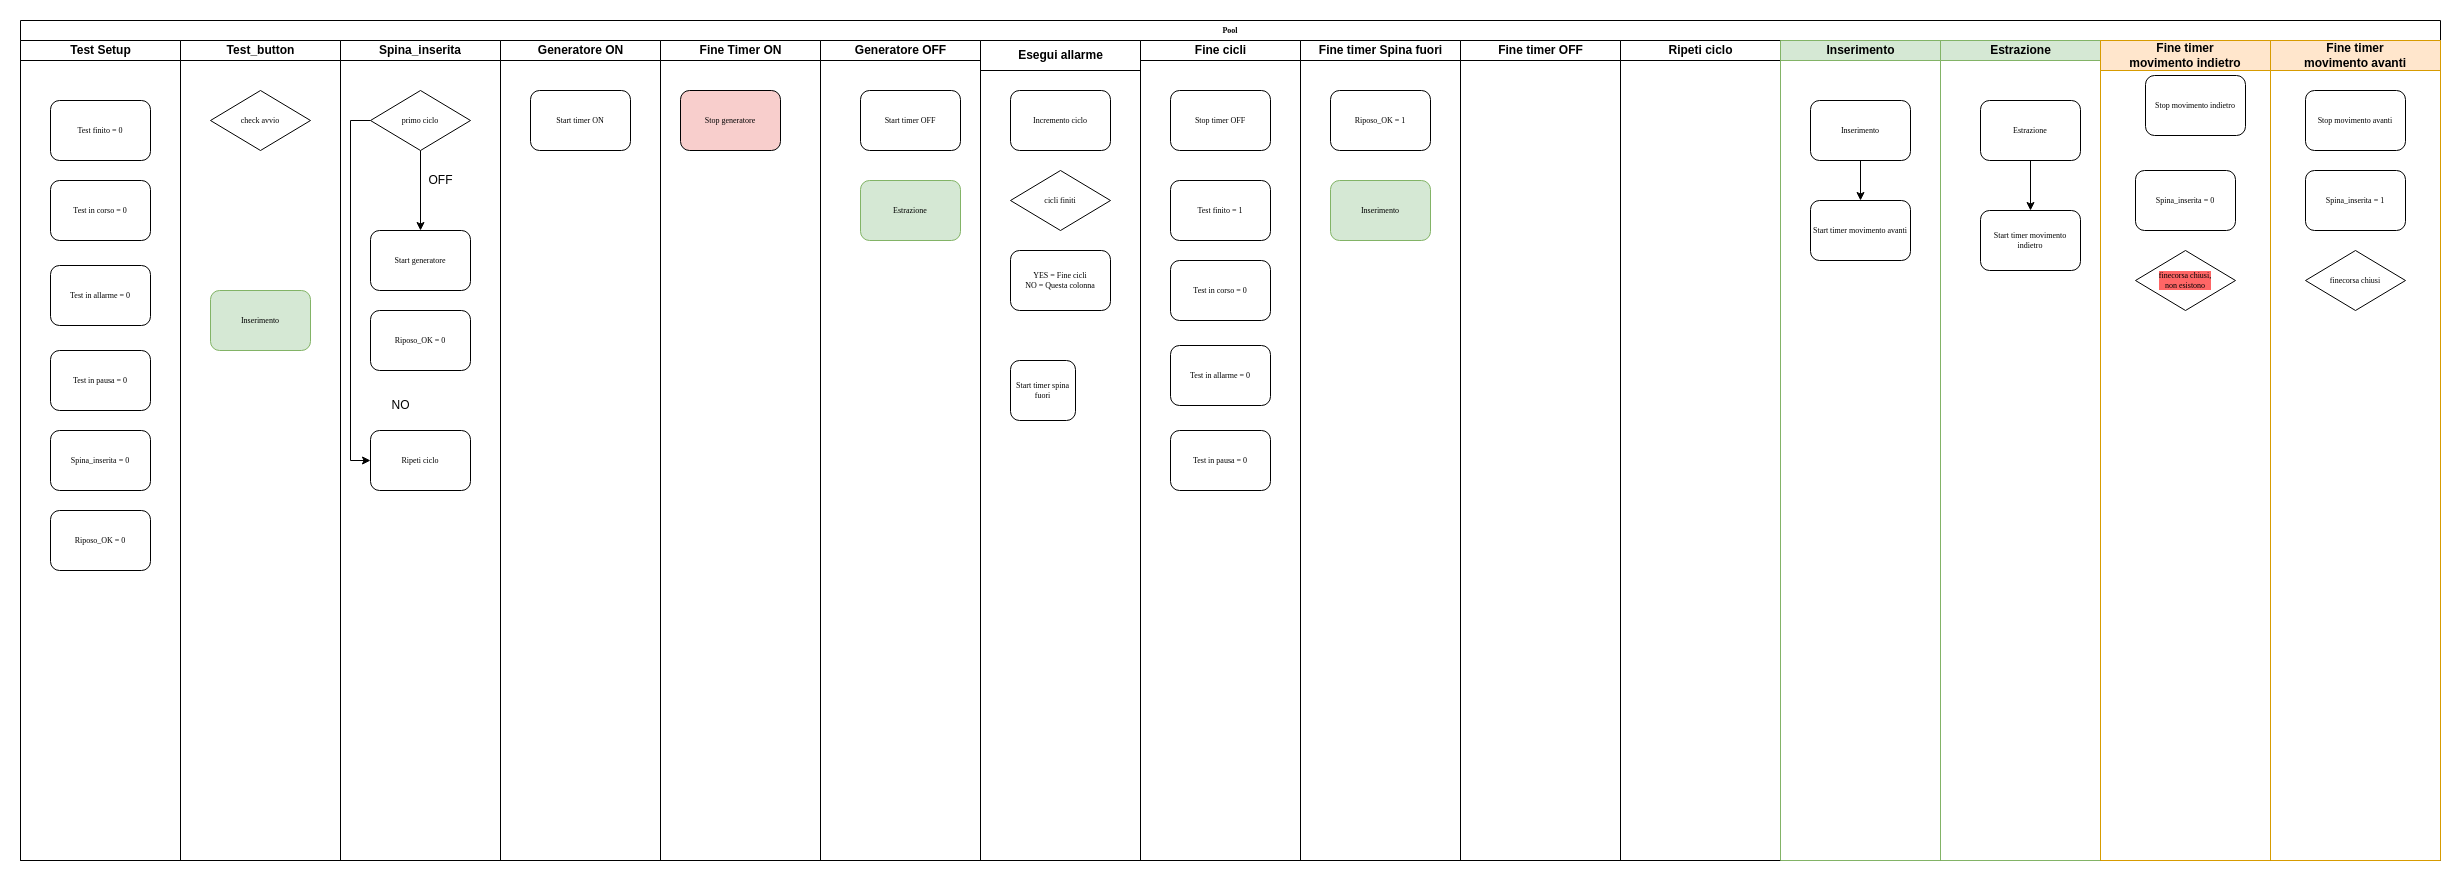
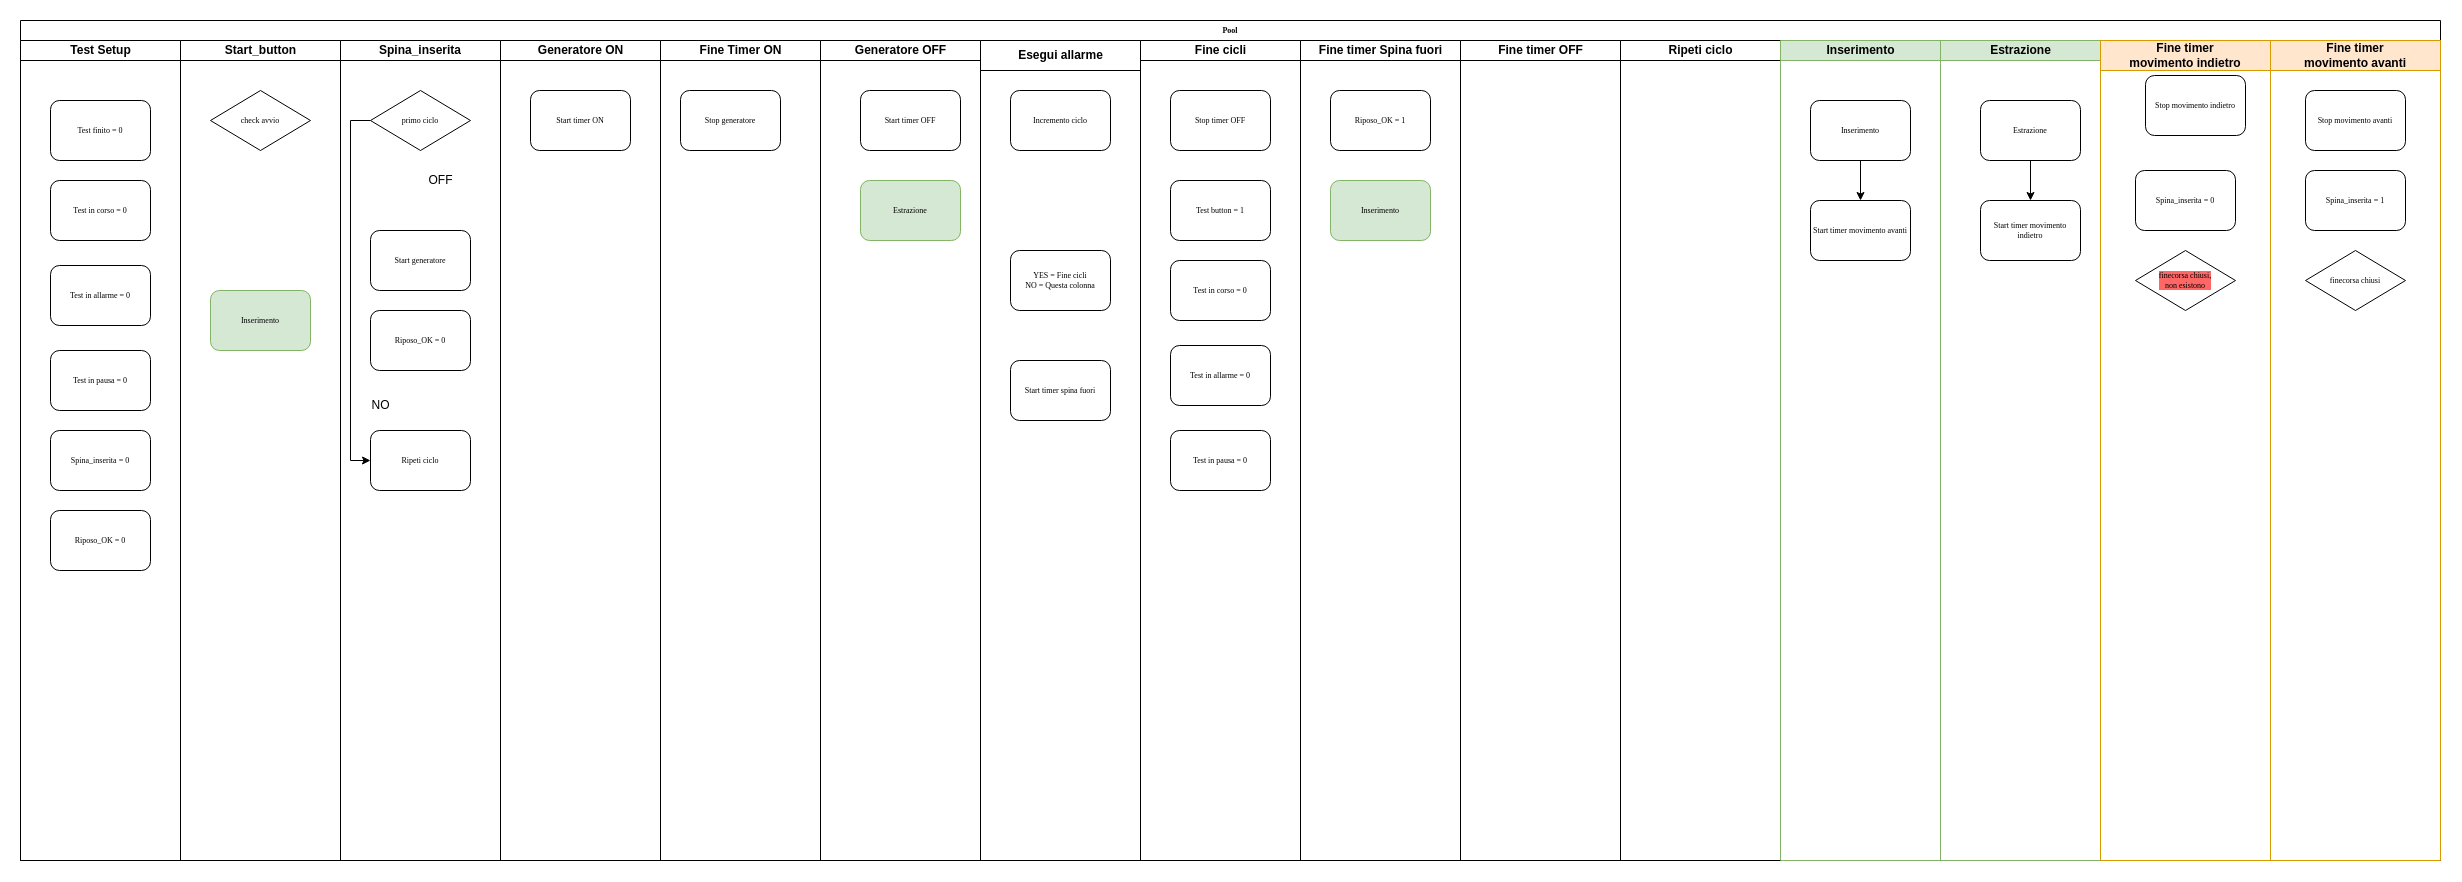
(261, 51) -> (261, 51)
(731, 121) -> (731, 121)
(421, 187) -> none
(1061, 201) -> none
(1221, 211) -> (1221, 211)
(2031, 241) -> (2031, 231)
(1043, 391) -> (1061, 391)
(401, 406) -> (381, 406)
